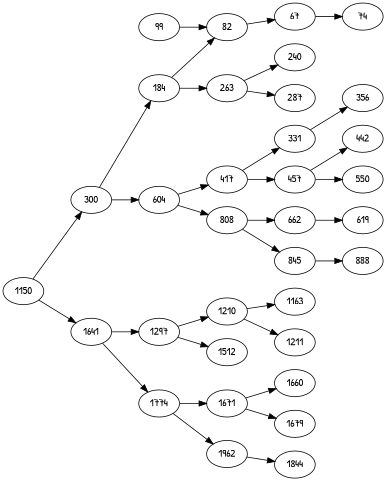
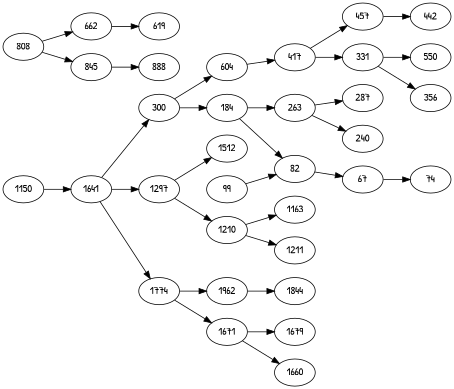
(325, 179) -> (393, 57)
(190, 209) -> none
(55, 248) -> (123, 151)
